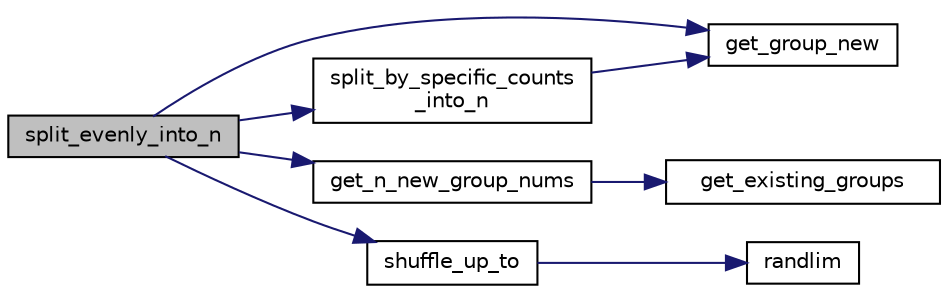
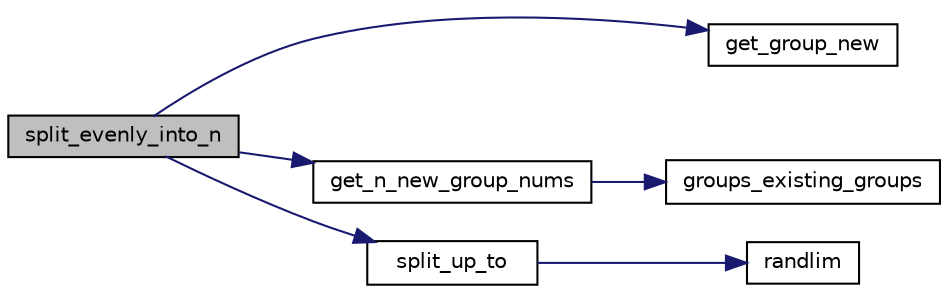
(452, 91) -> none
(803, 182) -> (803, 182)
(452, 263) -> (452, 263)
